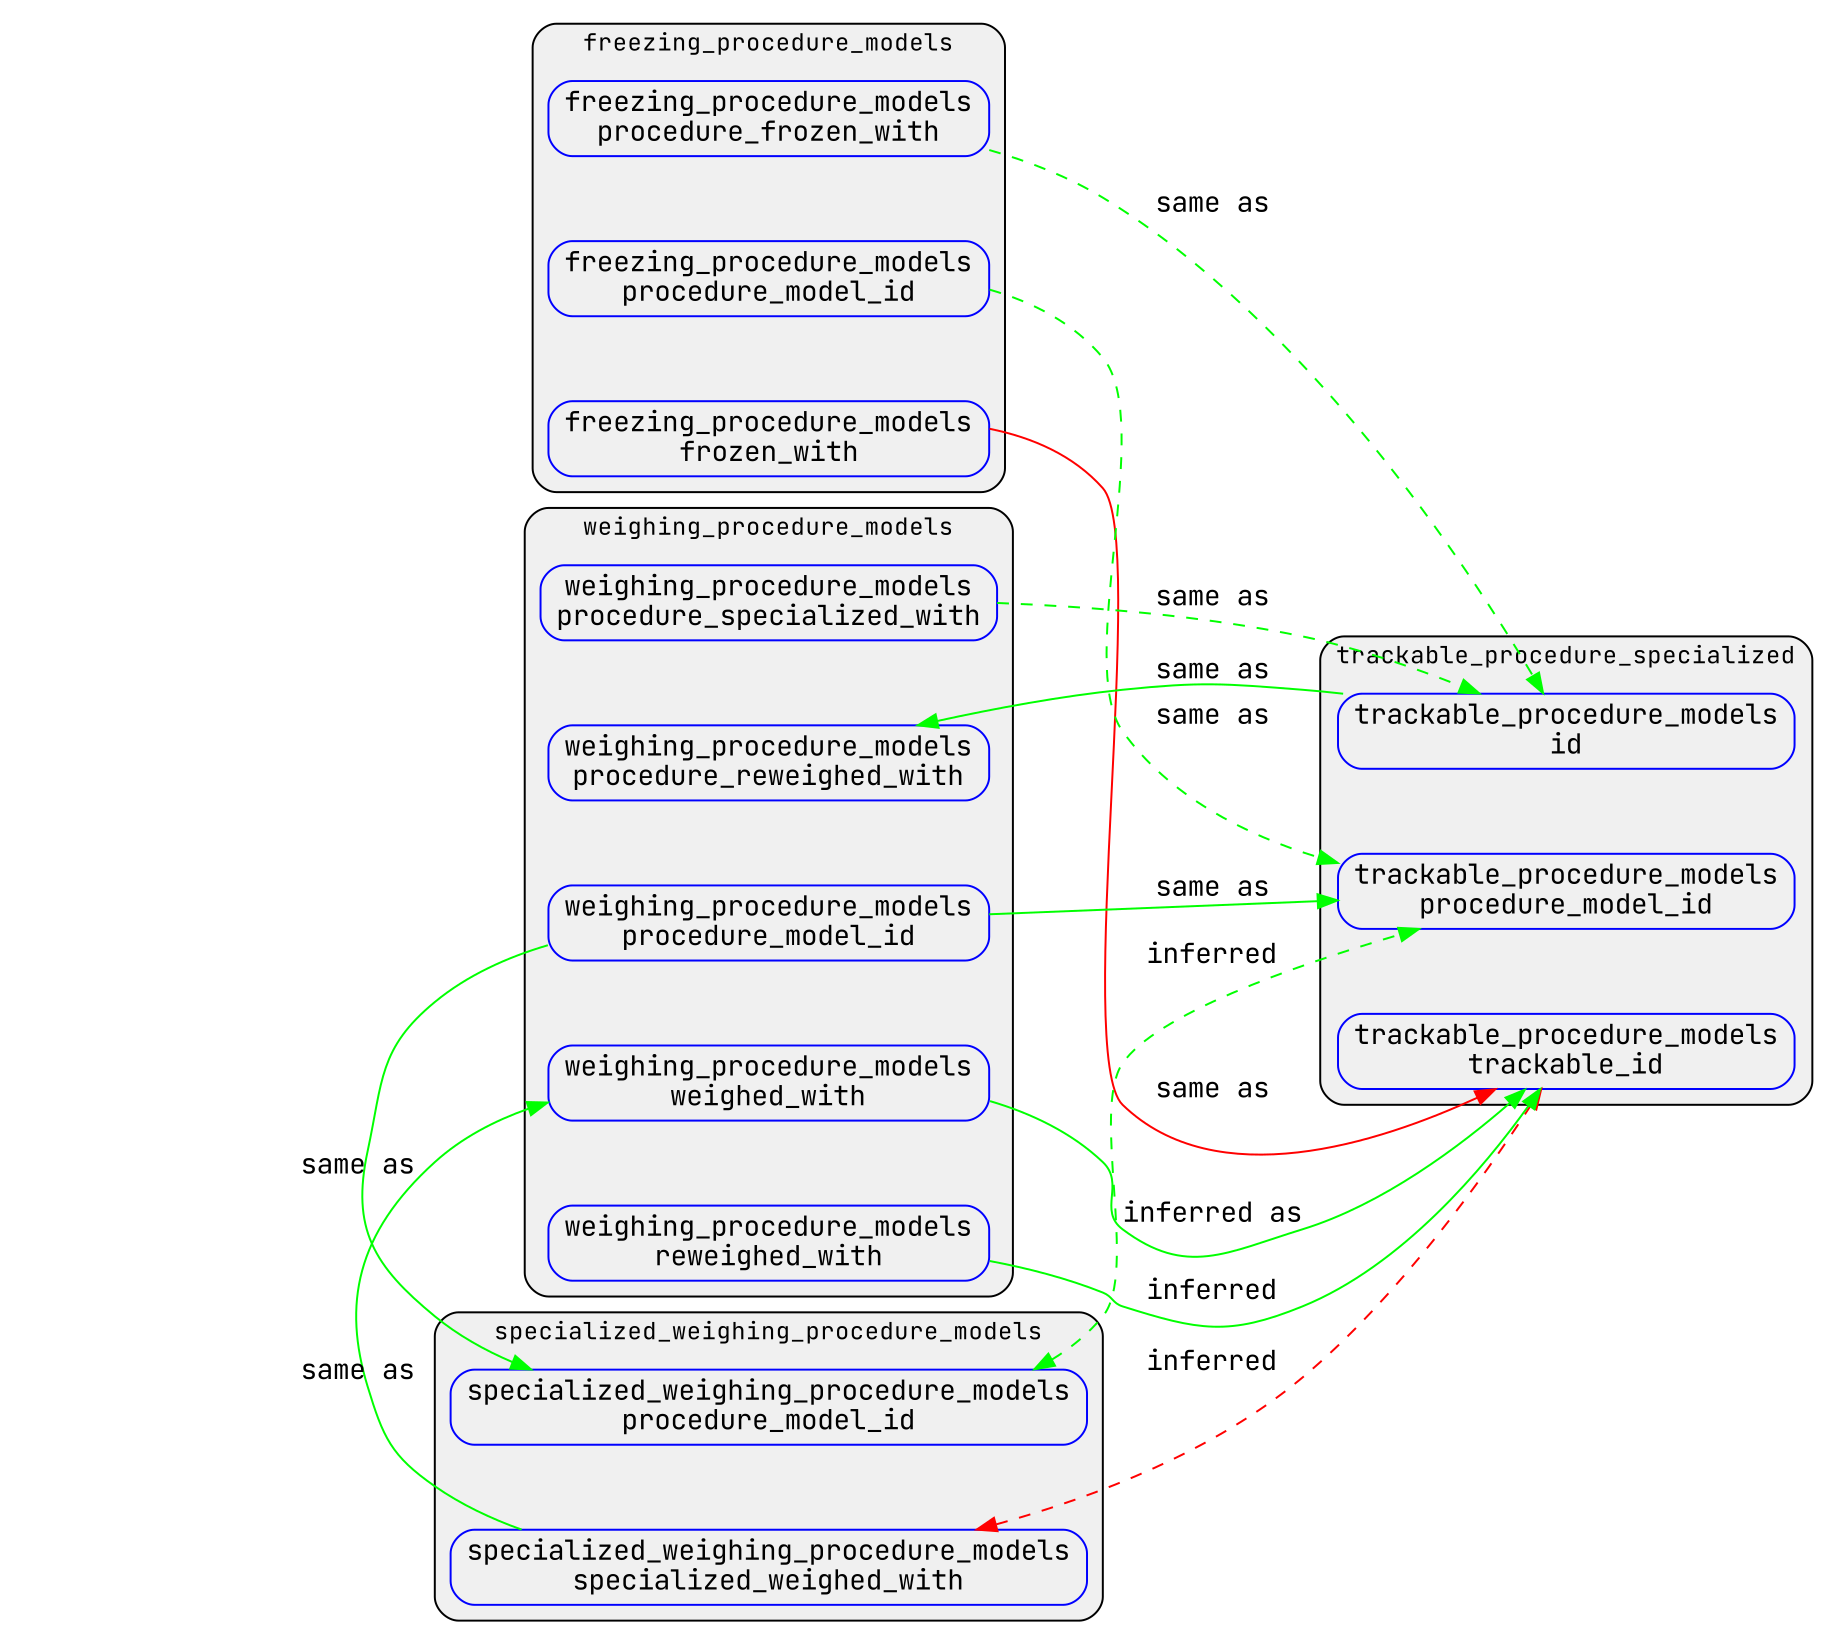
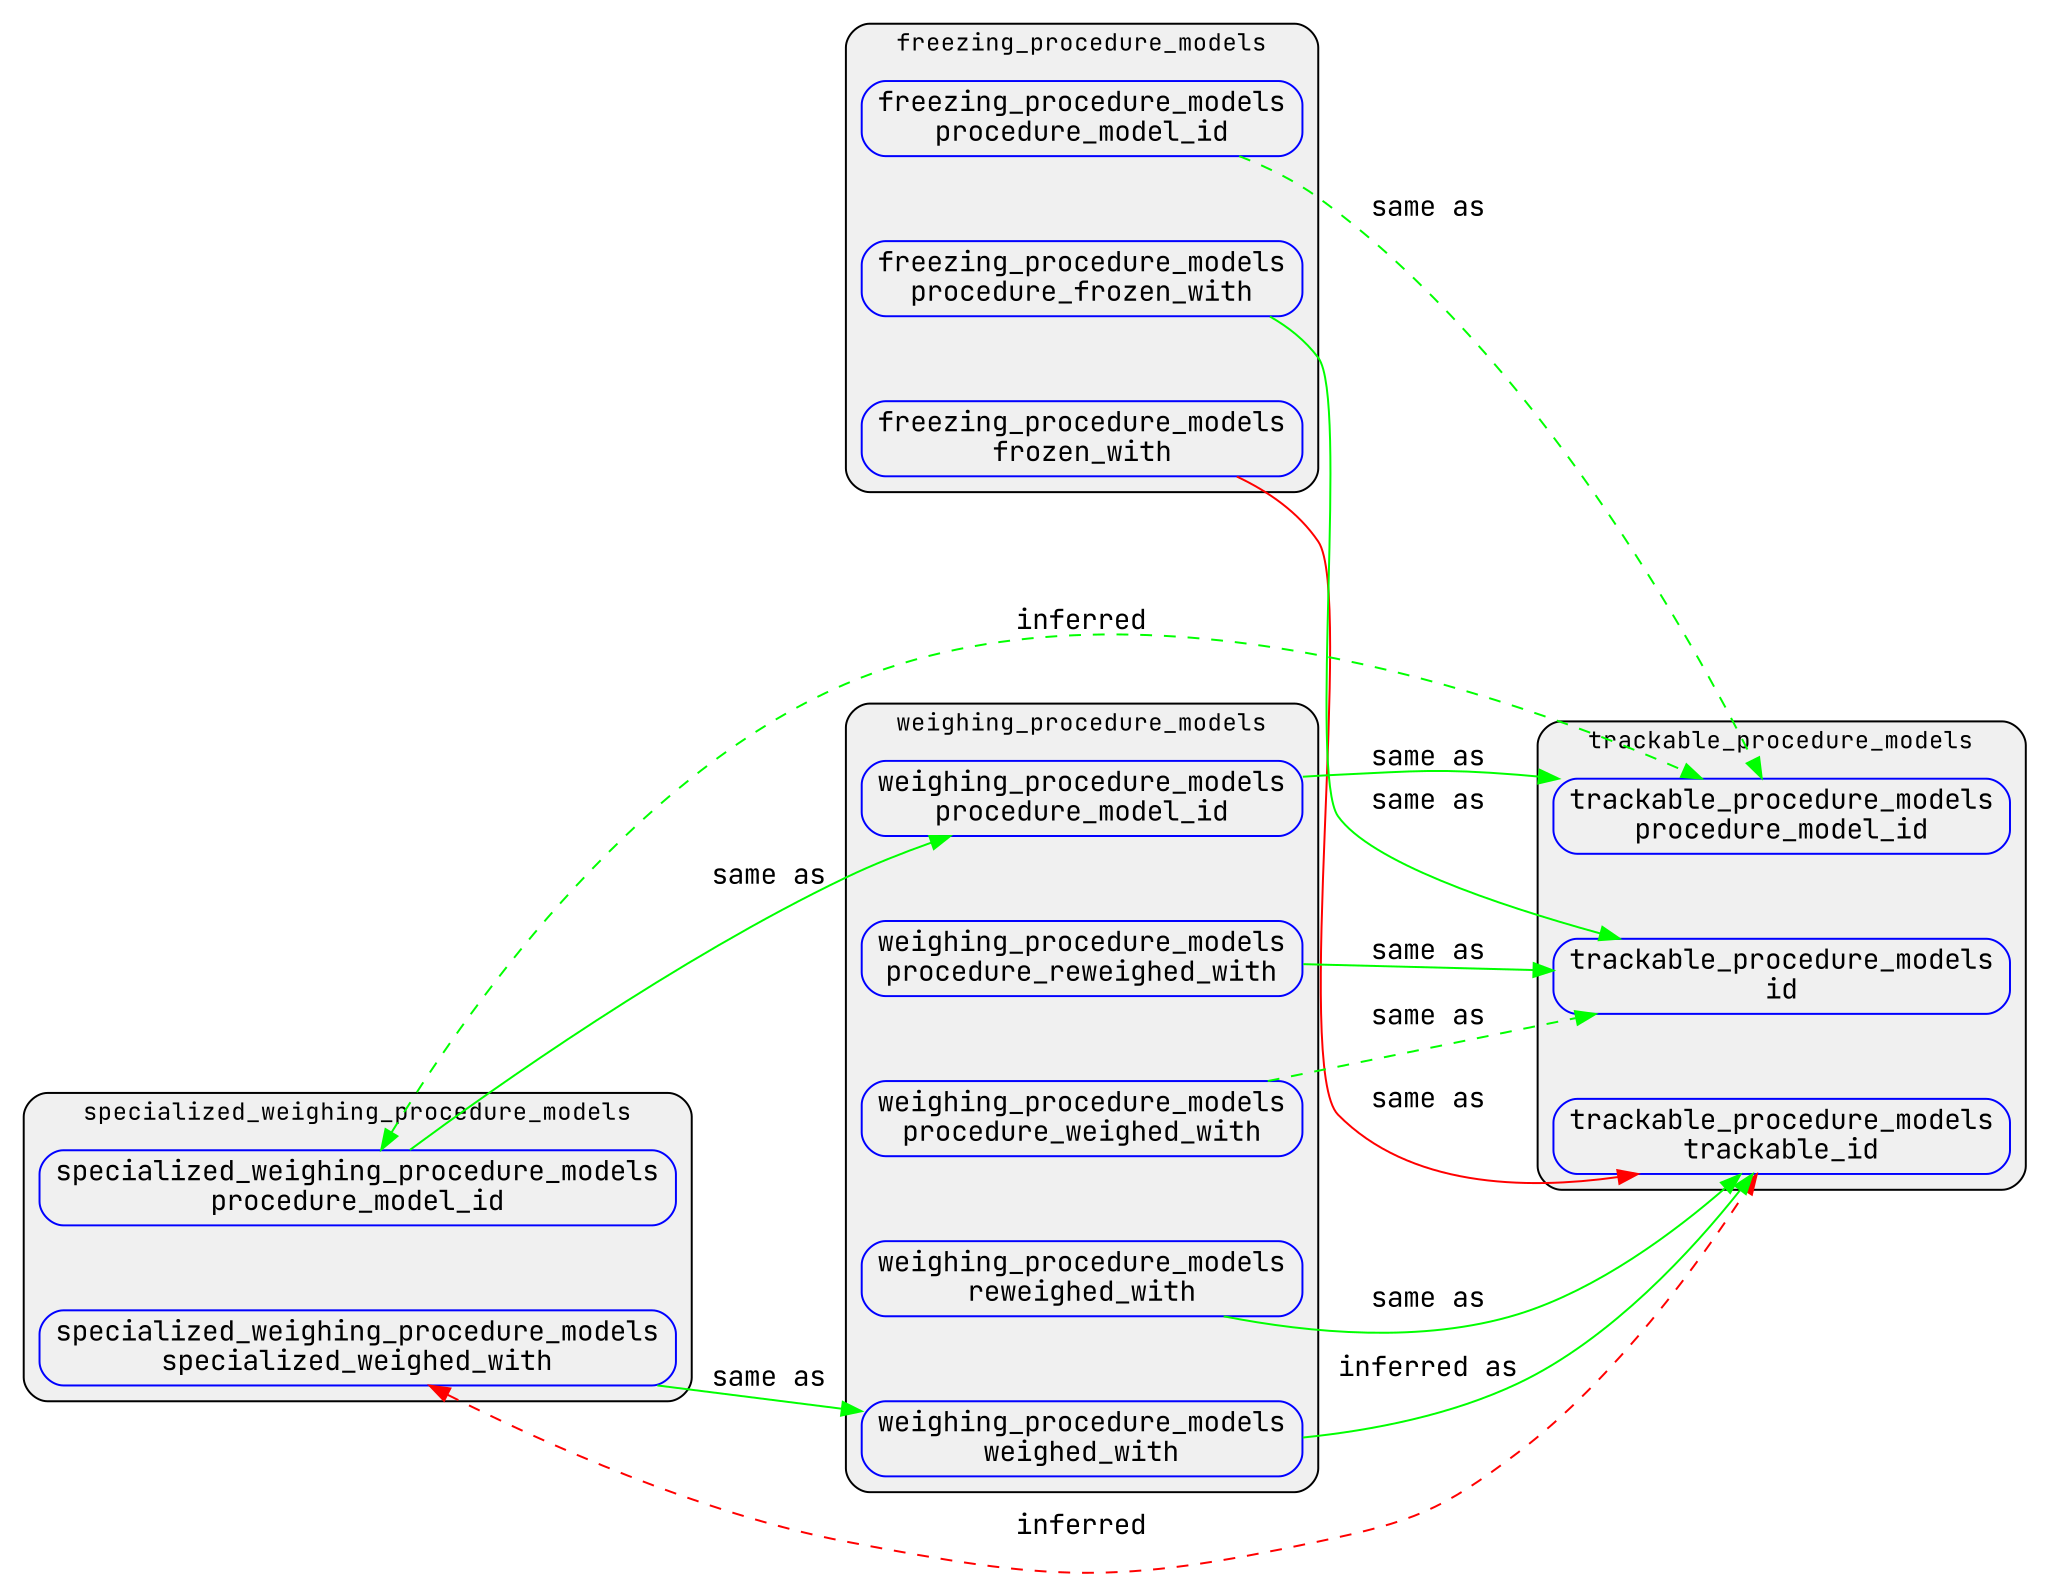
(1303, 366) -> (1342, 820)
(769, 603) -> (1082, 1119)
(1566, 657) -> (1782, 742)
(1139, 688) -> (1418, 967)
(369, 1144) -> (661, 980)
(1213, 1292) -> (1428, 1299)
